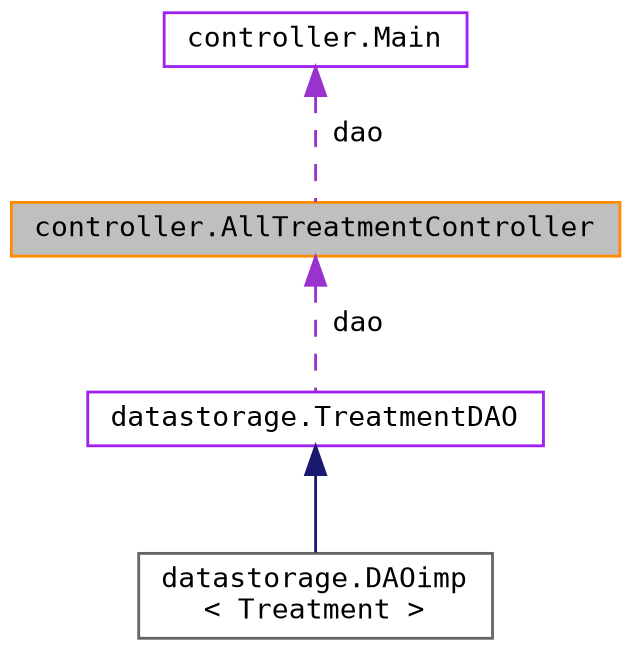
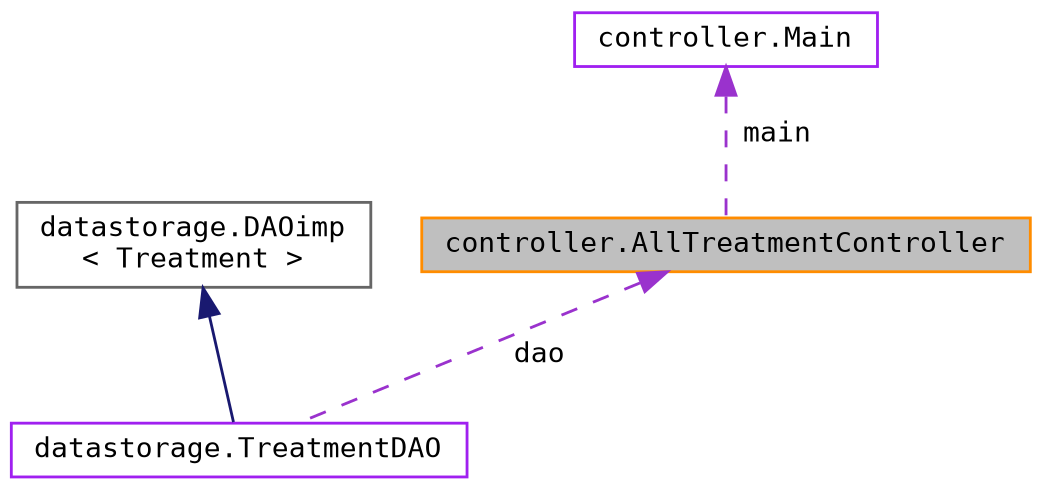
(351, 134) -> (770, 134)
(316, 514) -> (221, 369)
